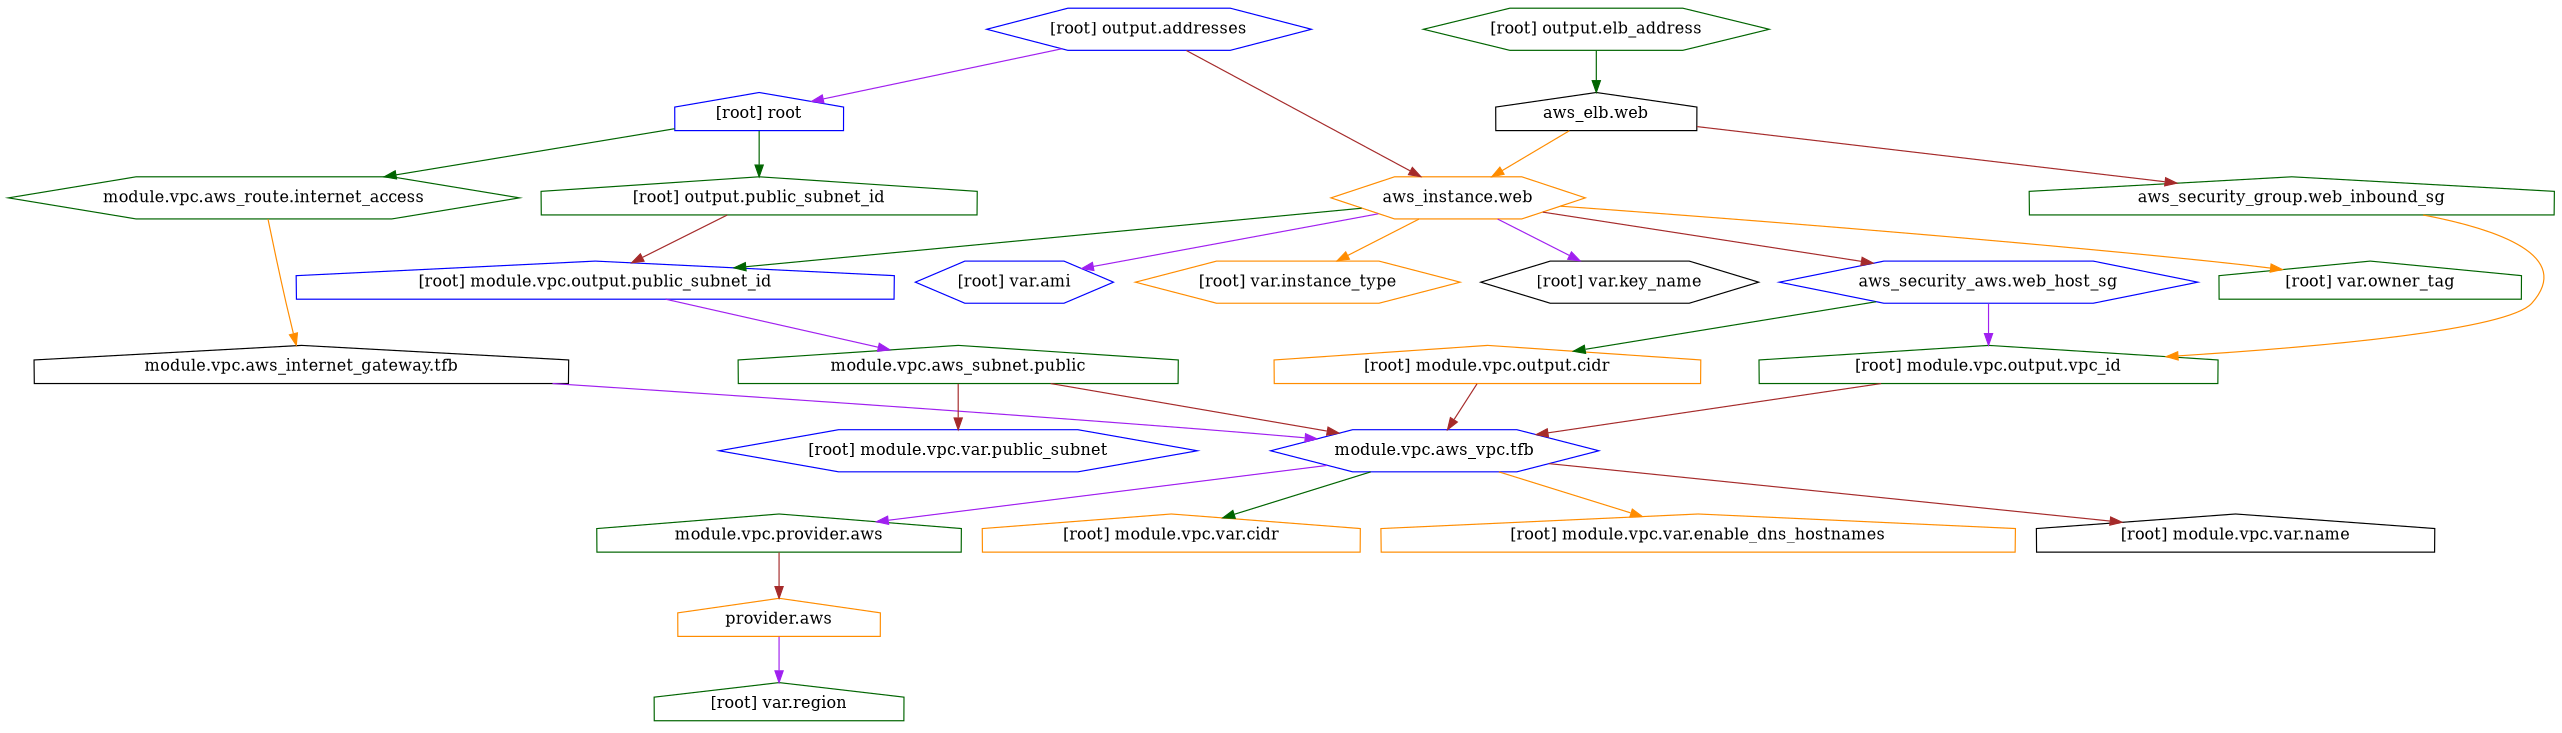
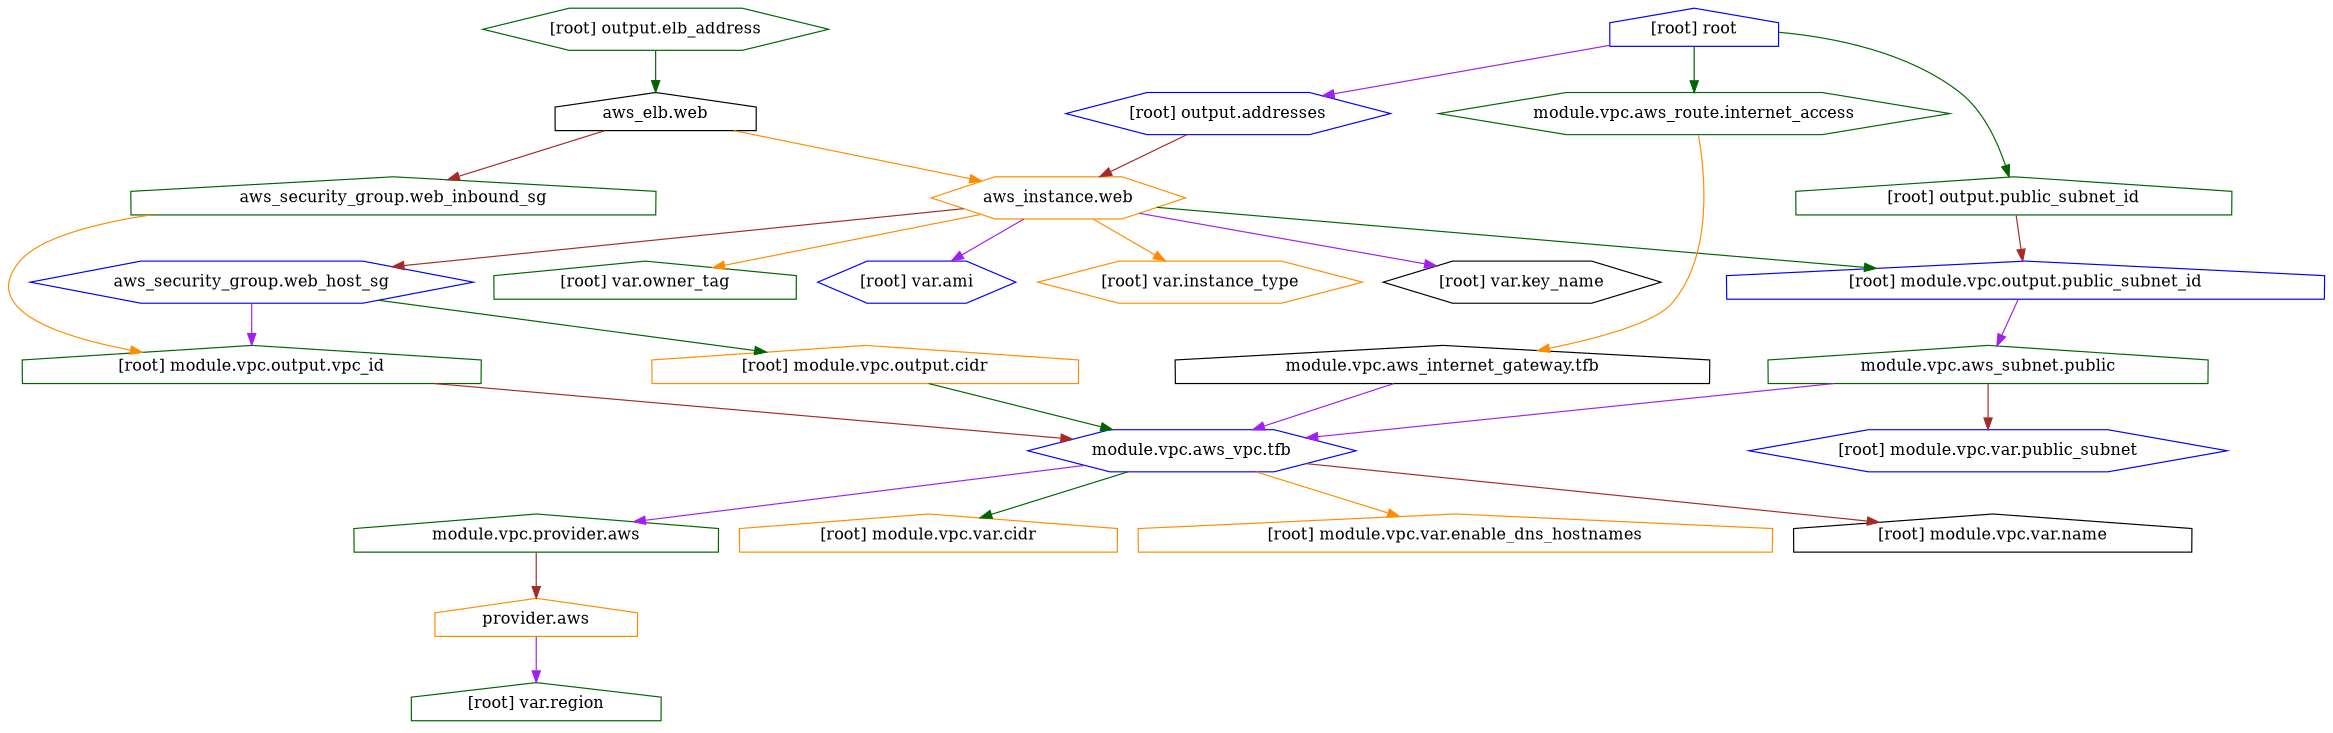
(942, 74) -> (1472, 70)
(1989, 282) -> (252, 282)
(1466, 402) -> (1015, 405)
(1189, 407) -> (1576, 410)
